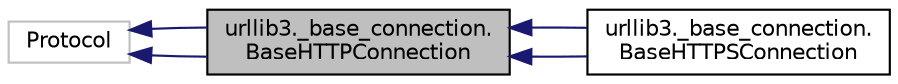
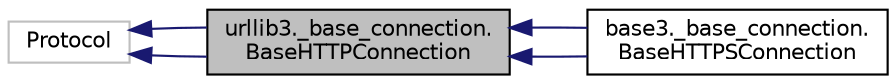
(739, 42) -> (738, 42)
